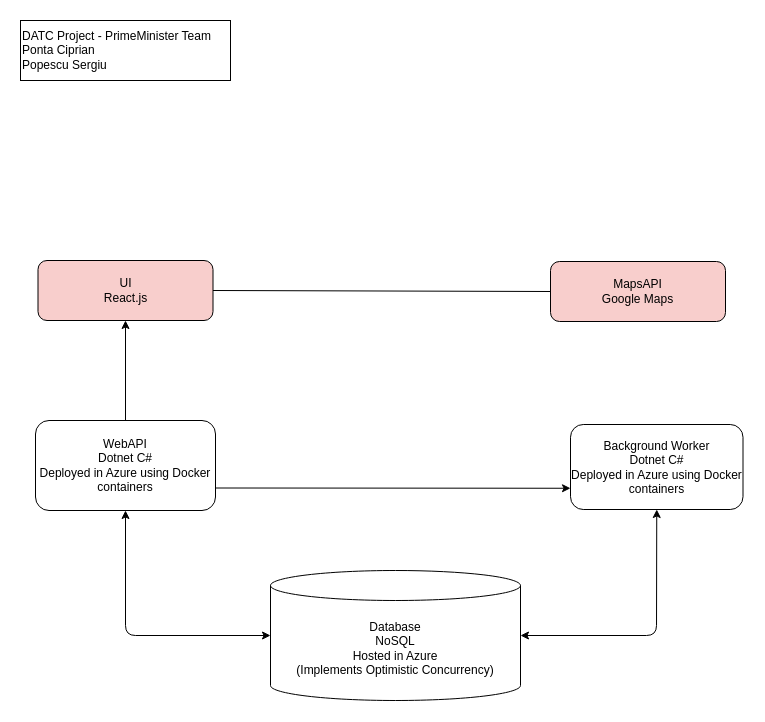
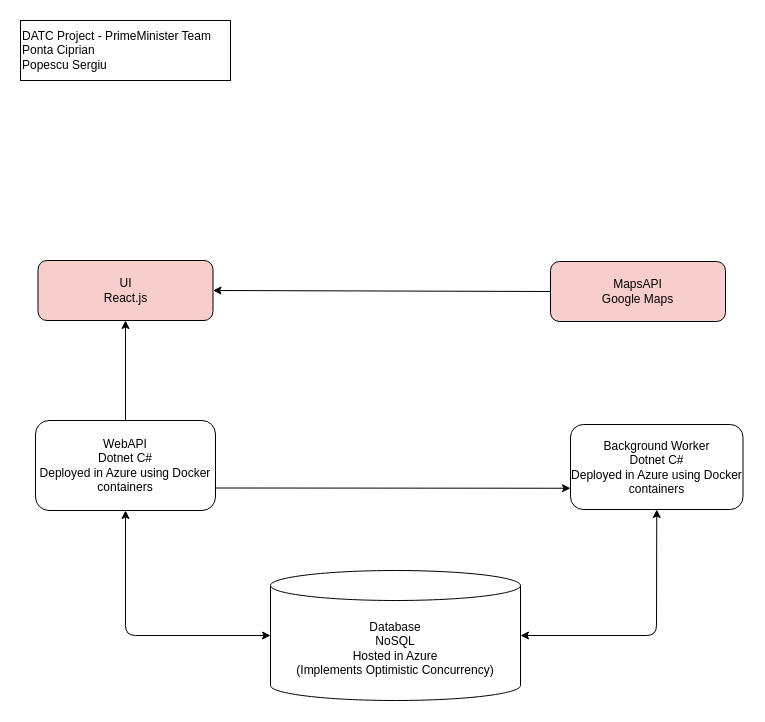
(218, 291) -> (221, 291)
